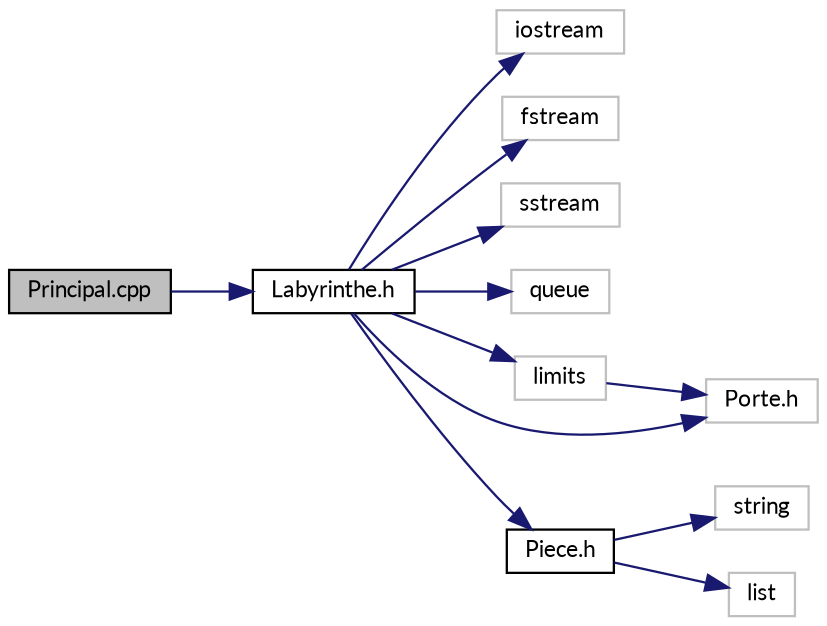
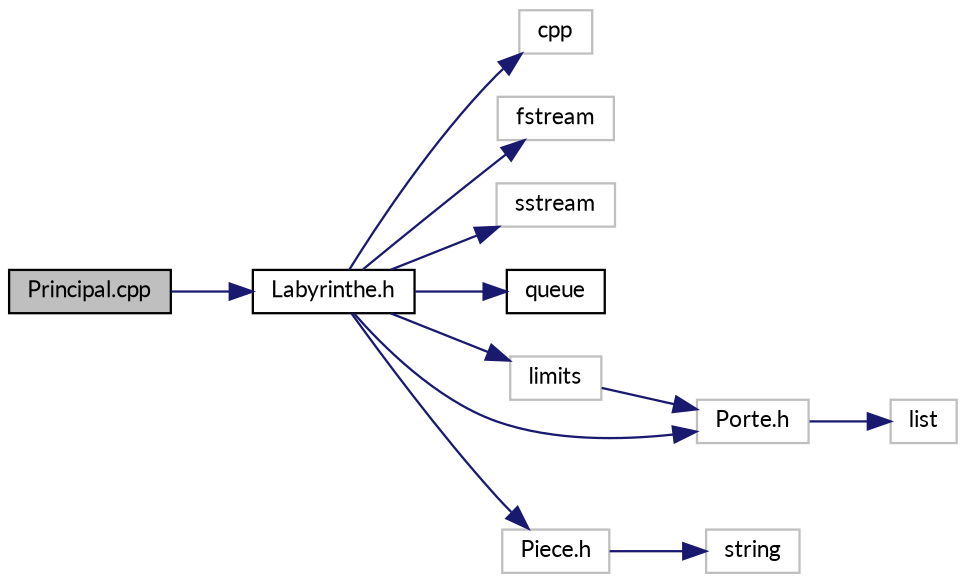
(560, 32) -> (556, 32)
(560, 292) -> (556, 292)
(560, 551) -> (556, 551)
(660, 573) -> (839, 421)
